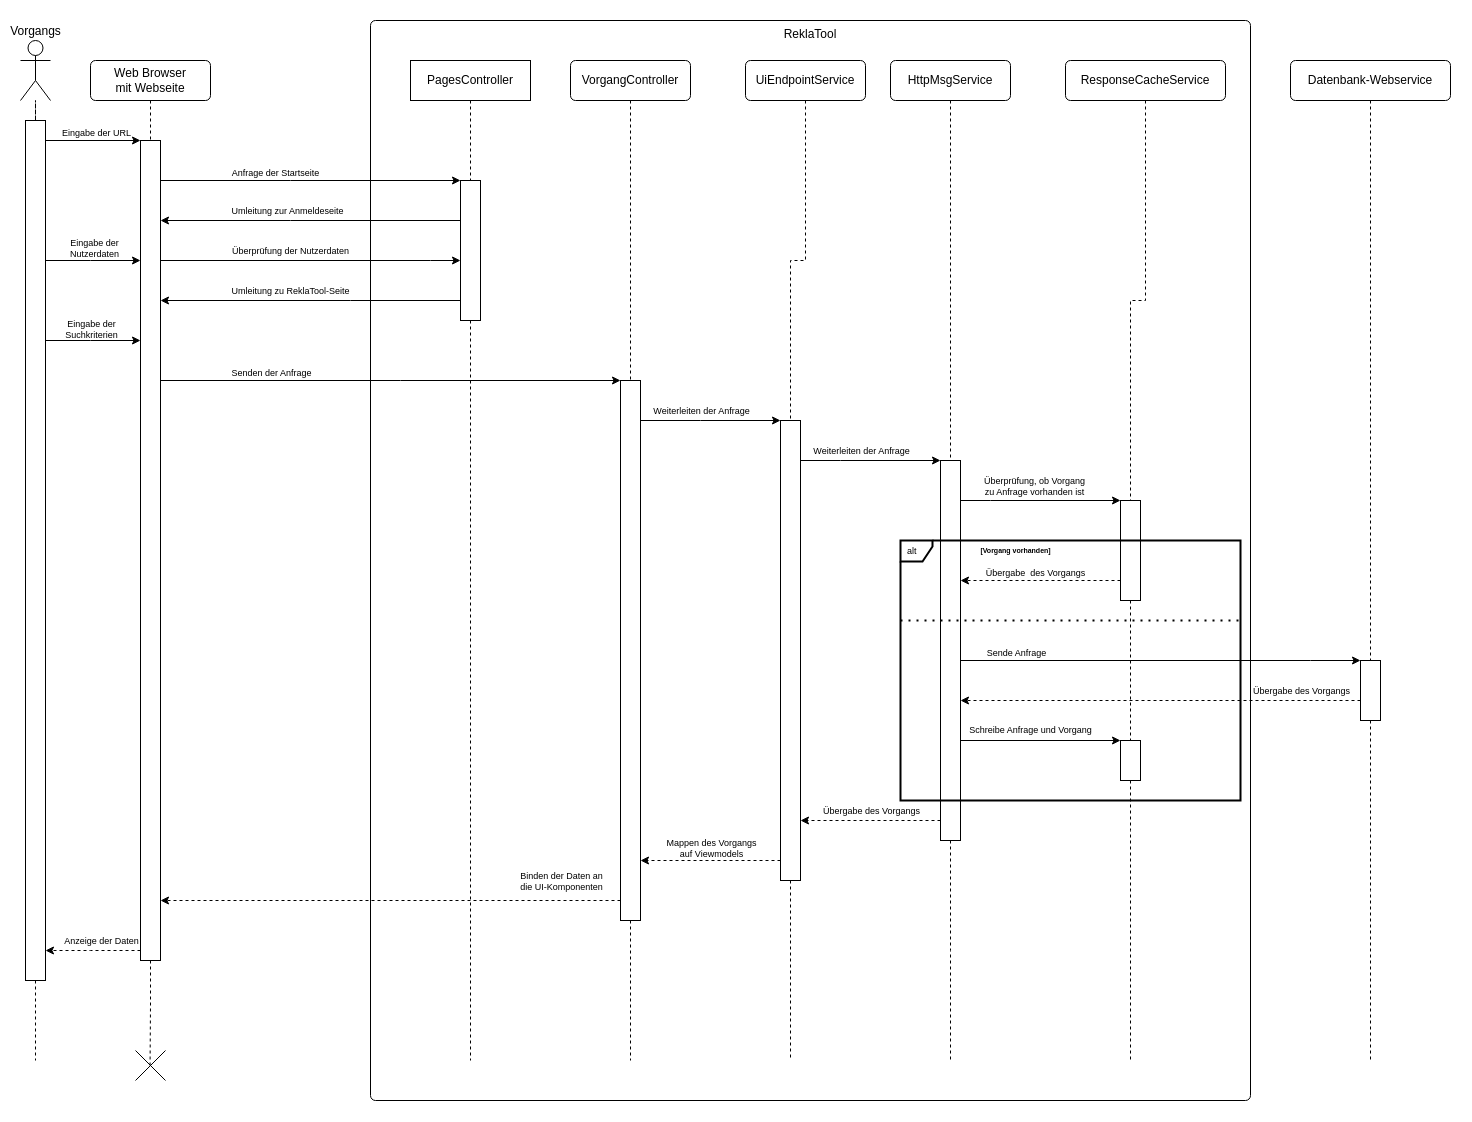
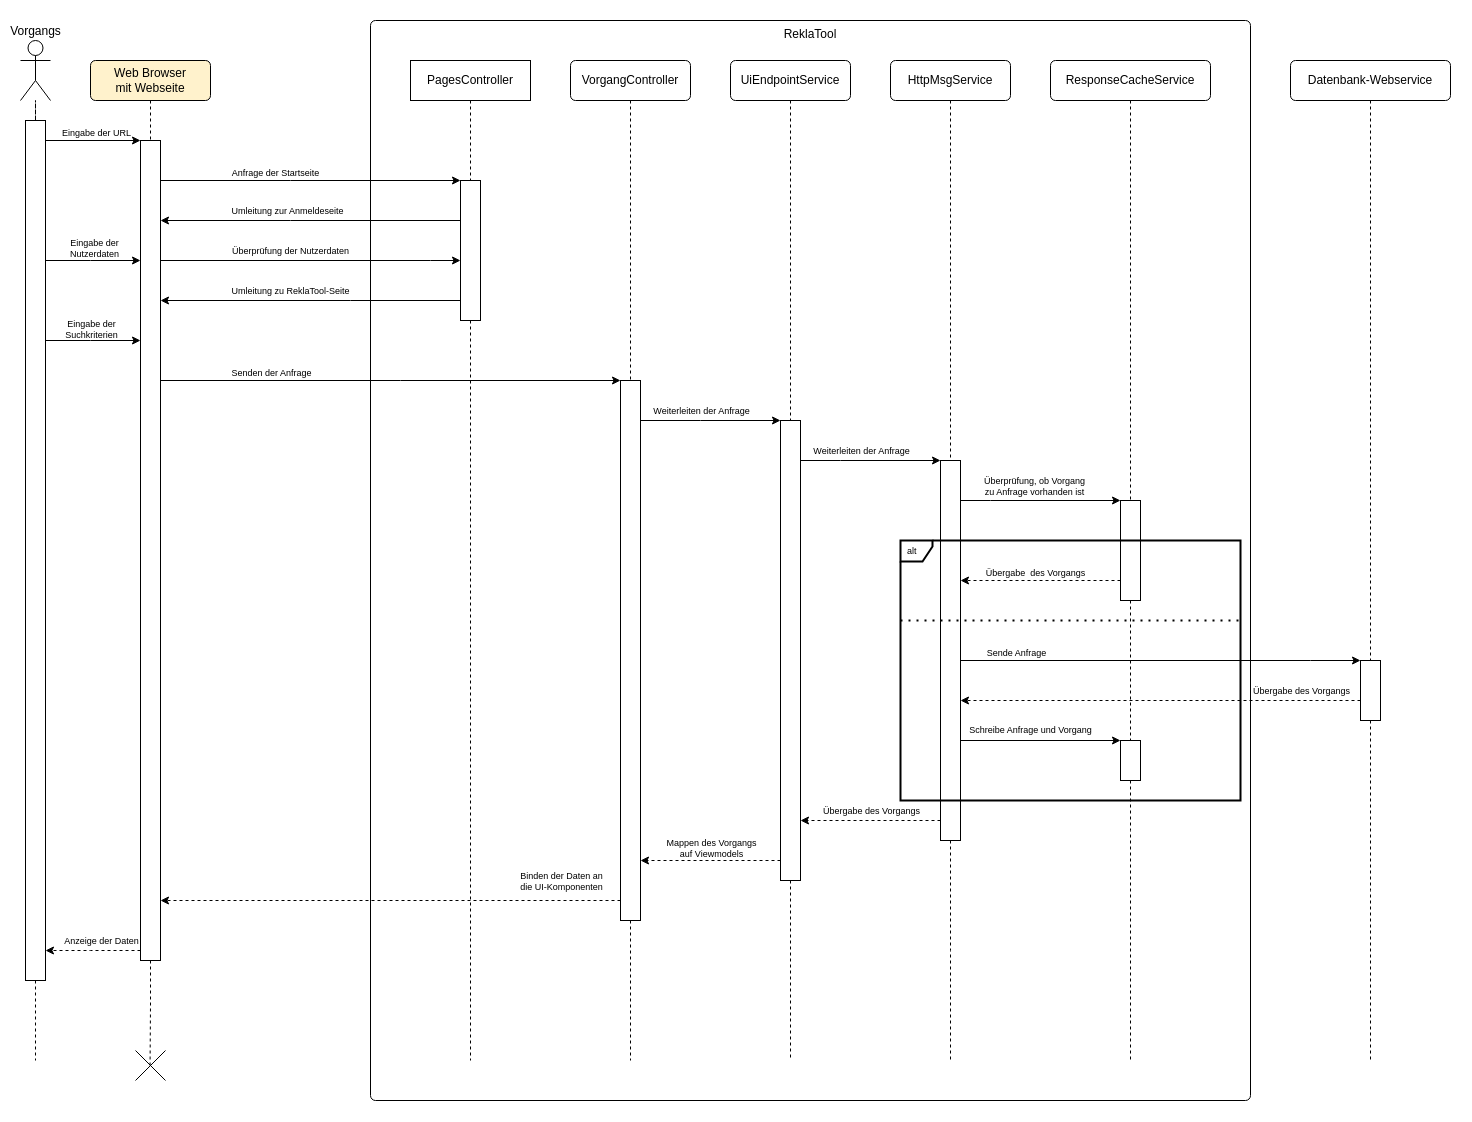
(151, 81) -> (151, 81)
(806, 81) -> (791, 81)
(1146, 81) -> (1131, 81)
(1016, 551) -> none
